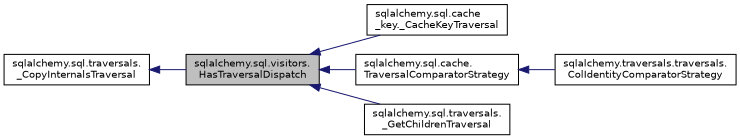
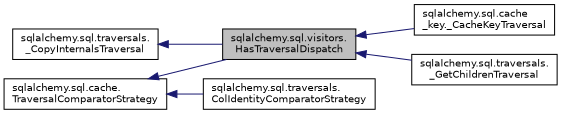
(343, 70) -> (192, 68)
(646, 70) -> (289, 94)
